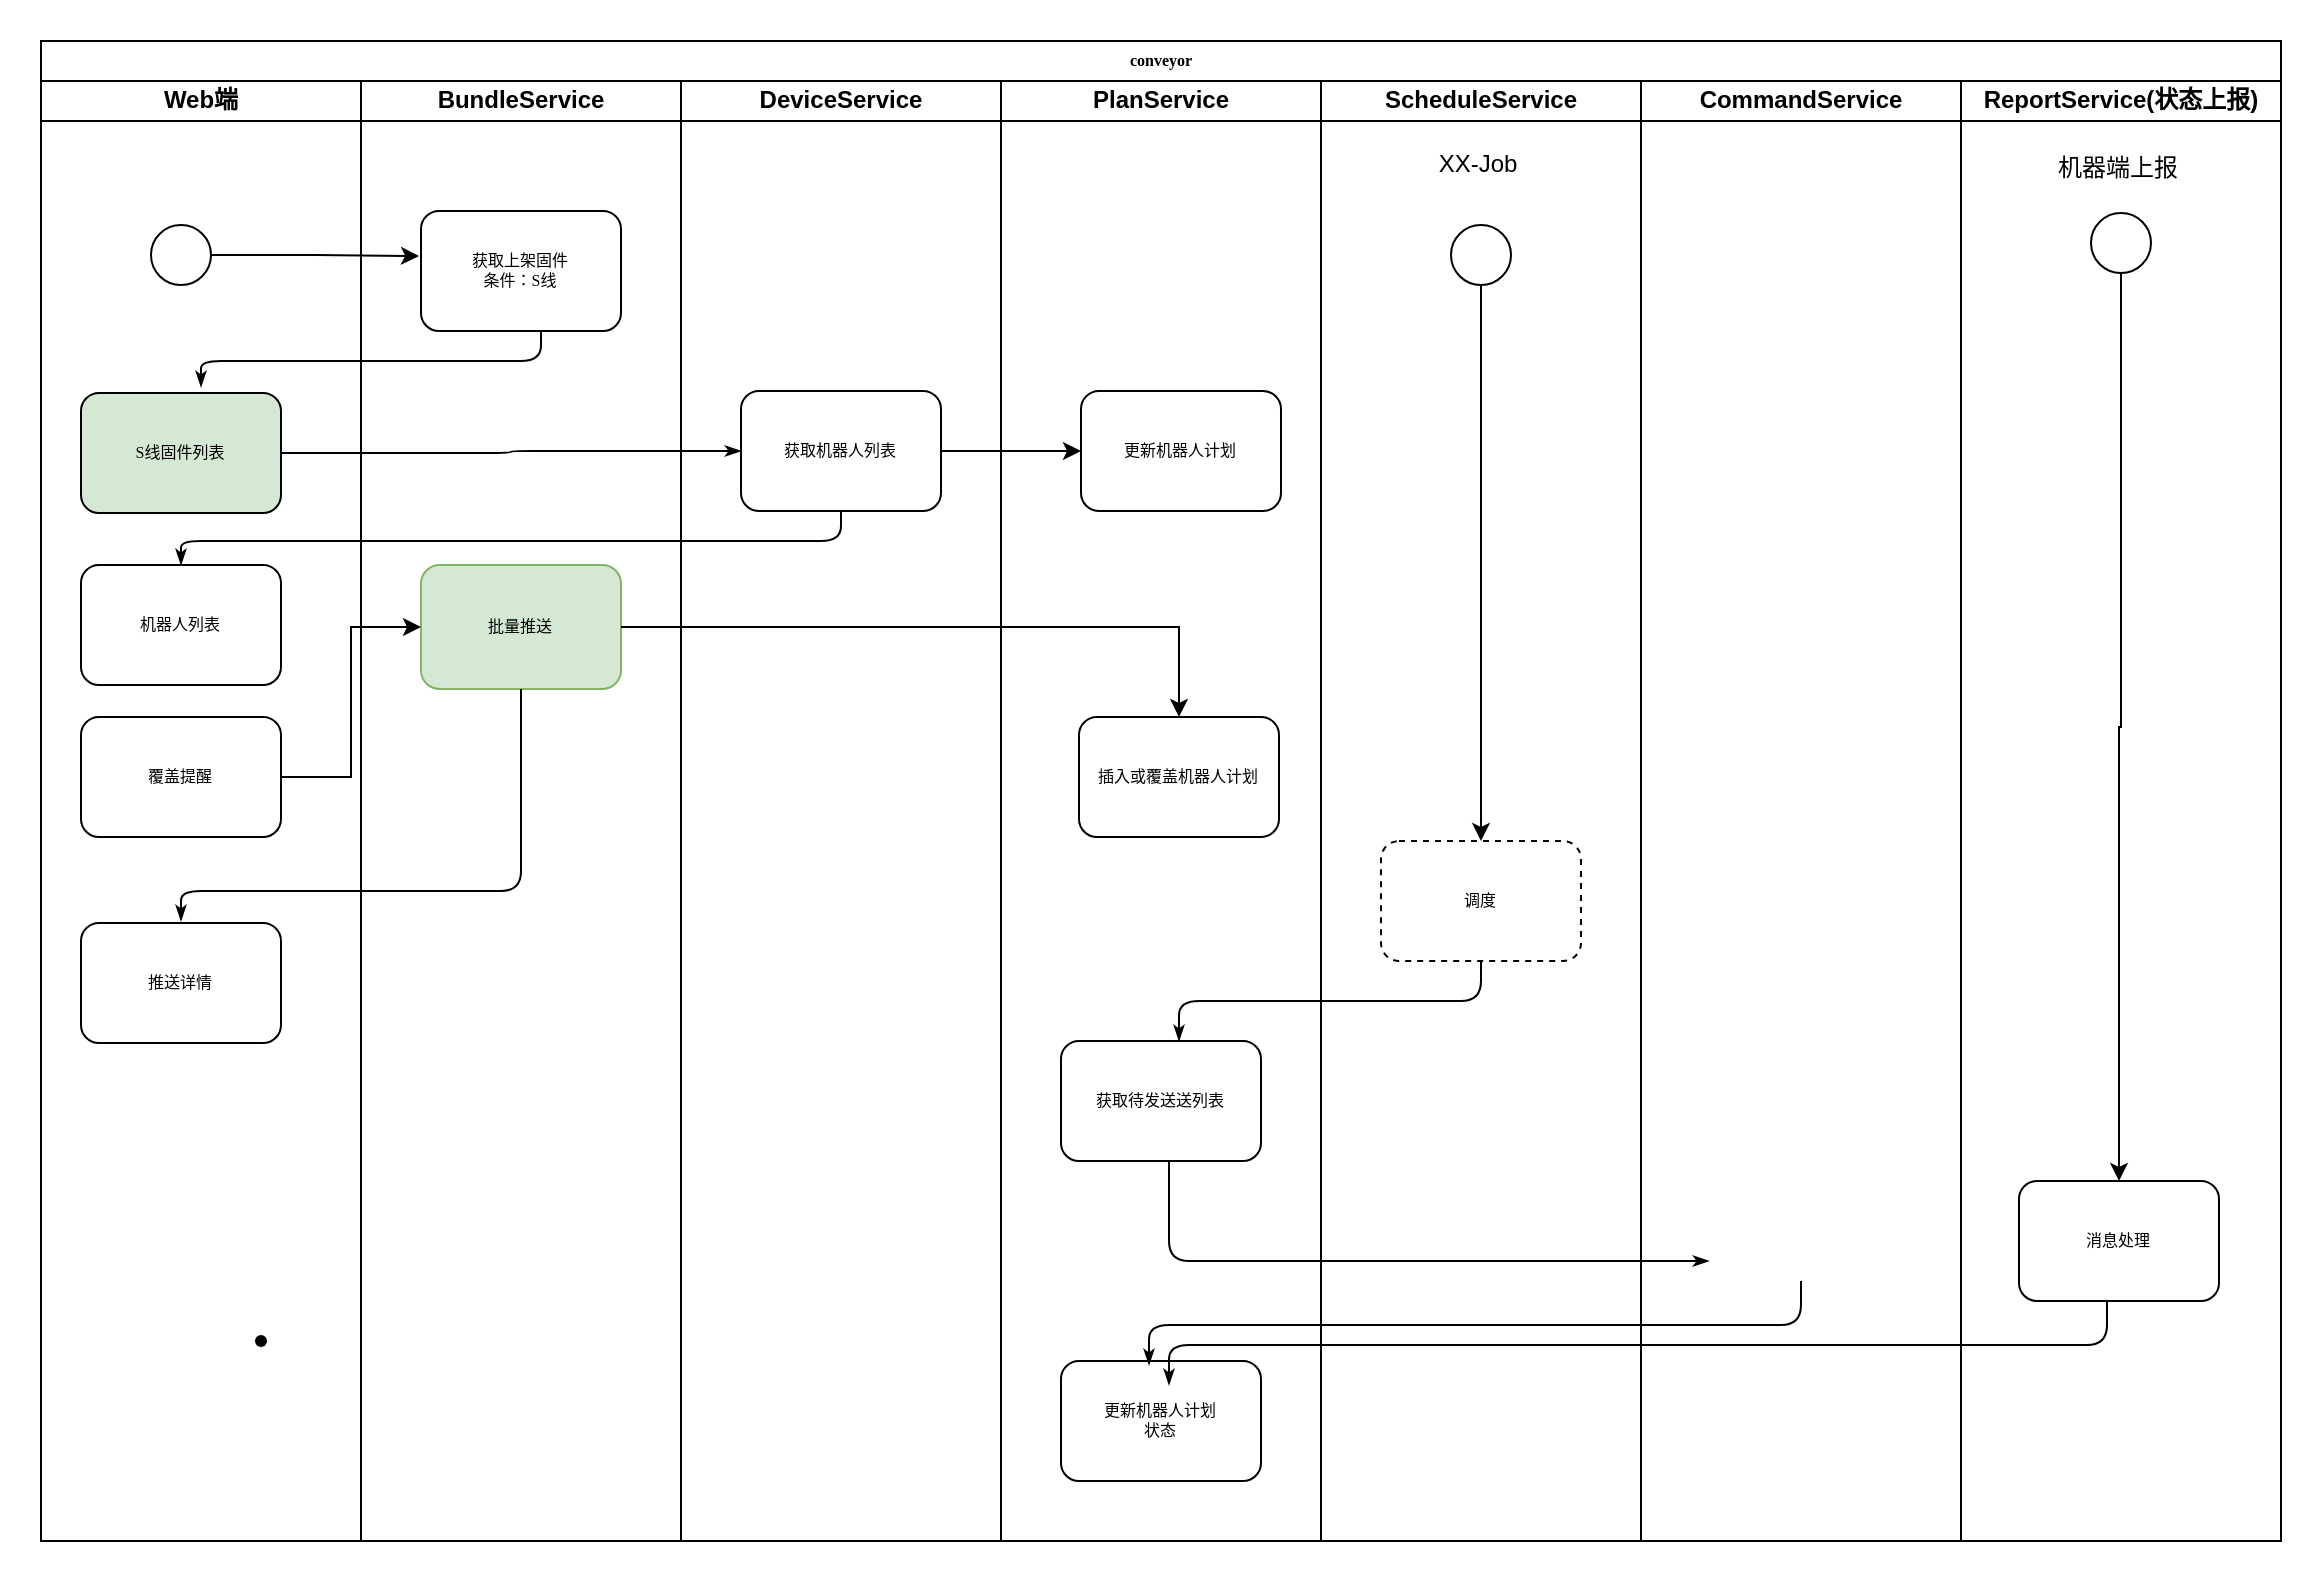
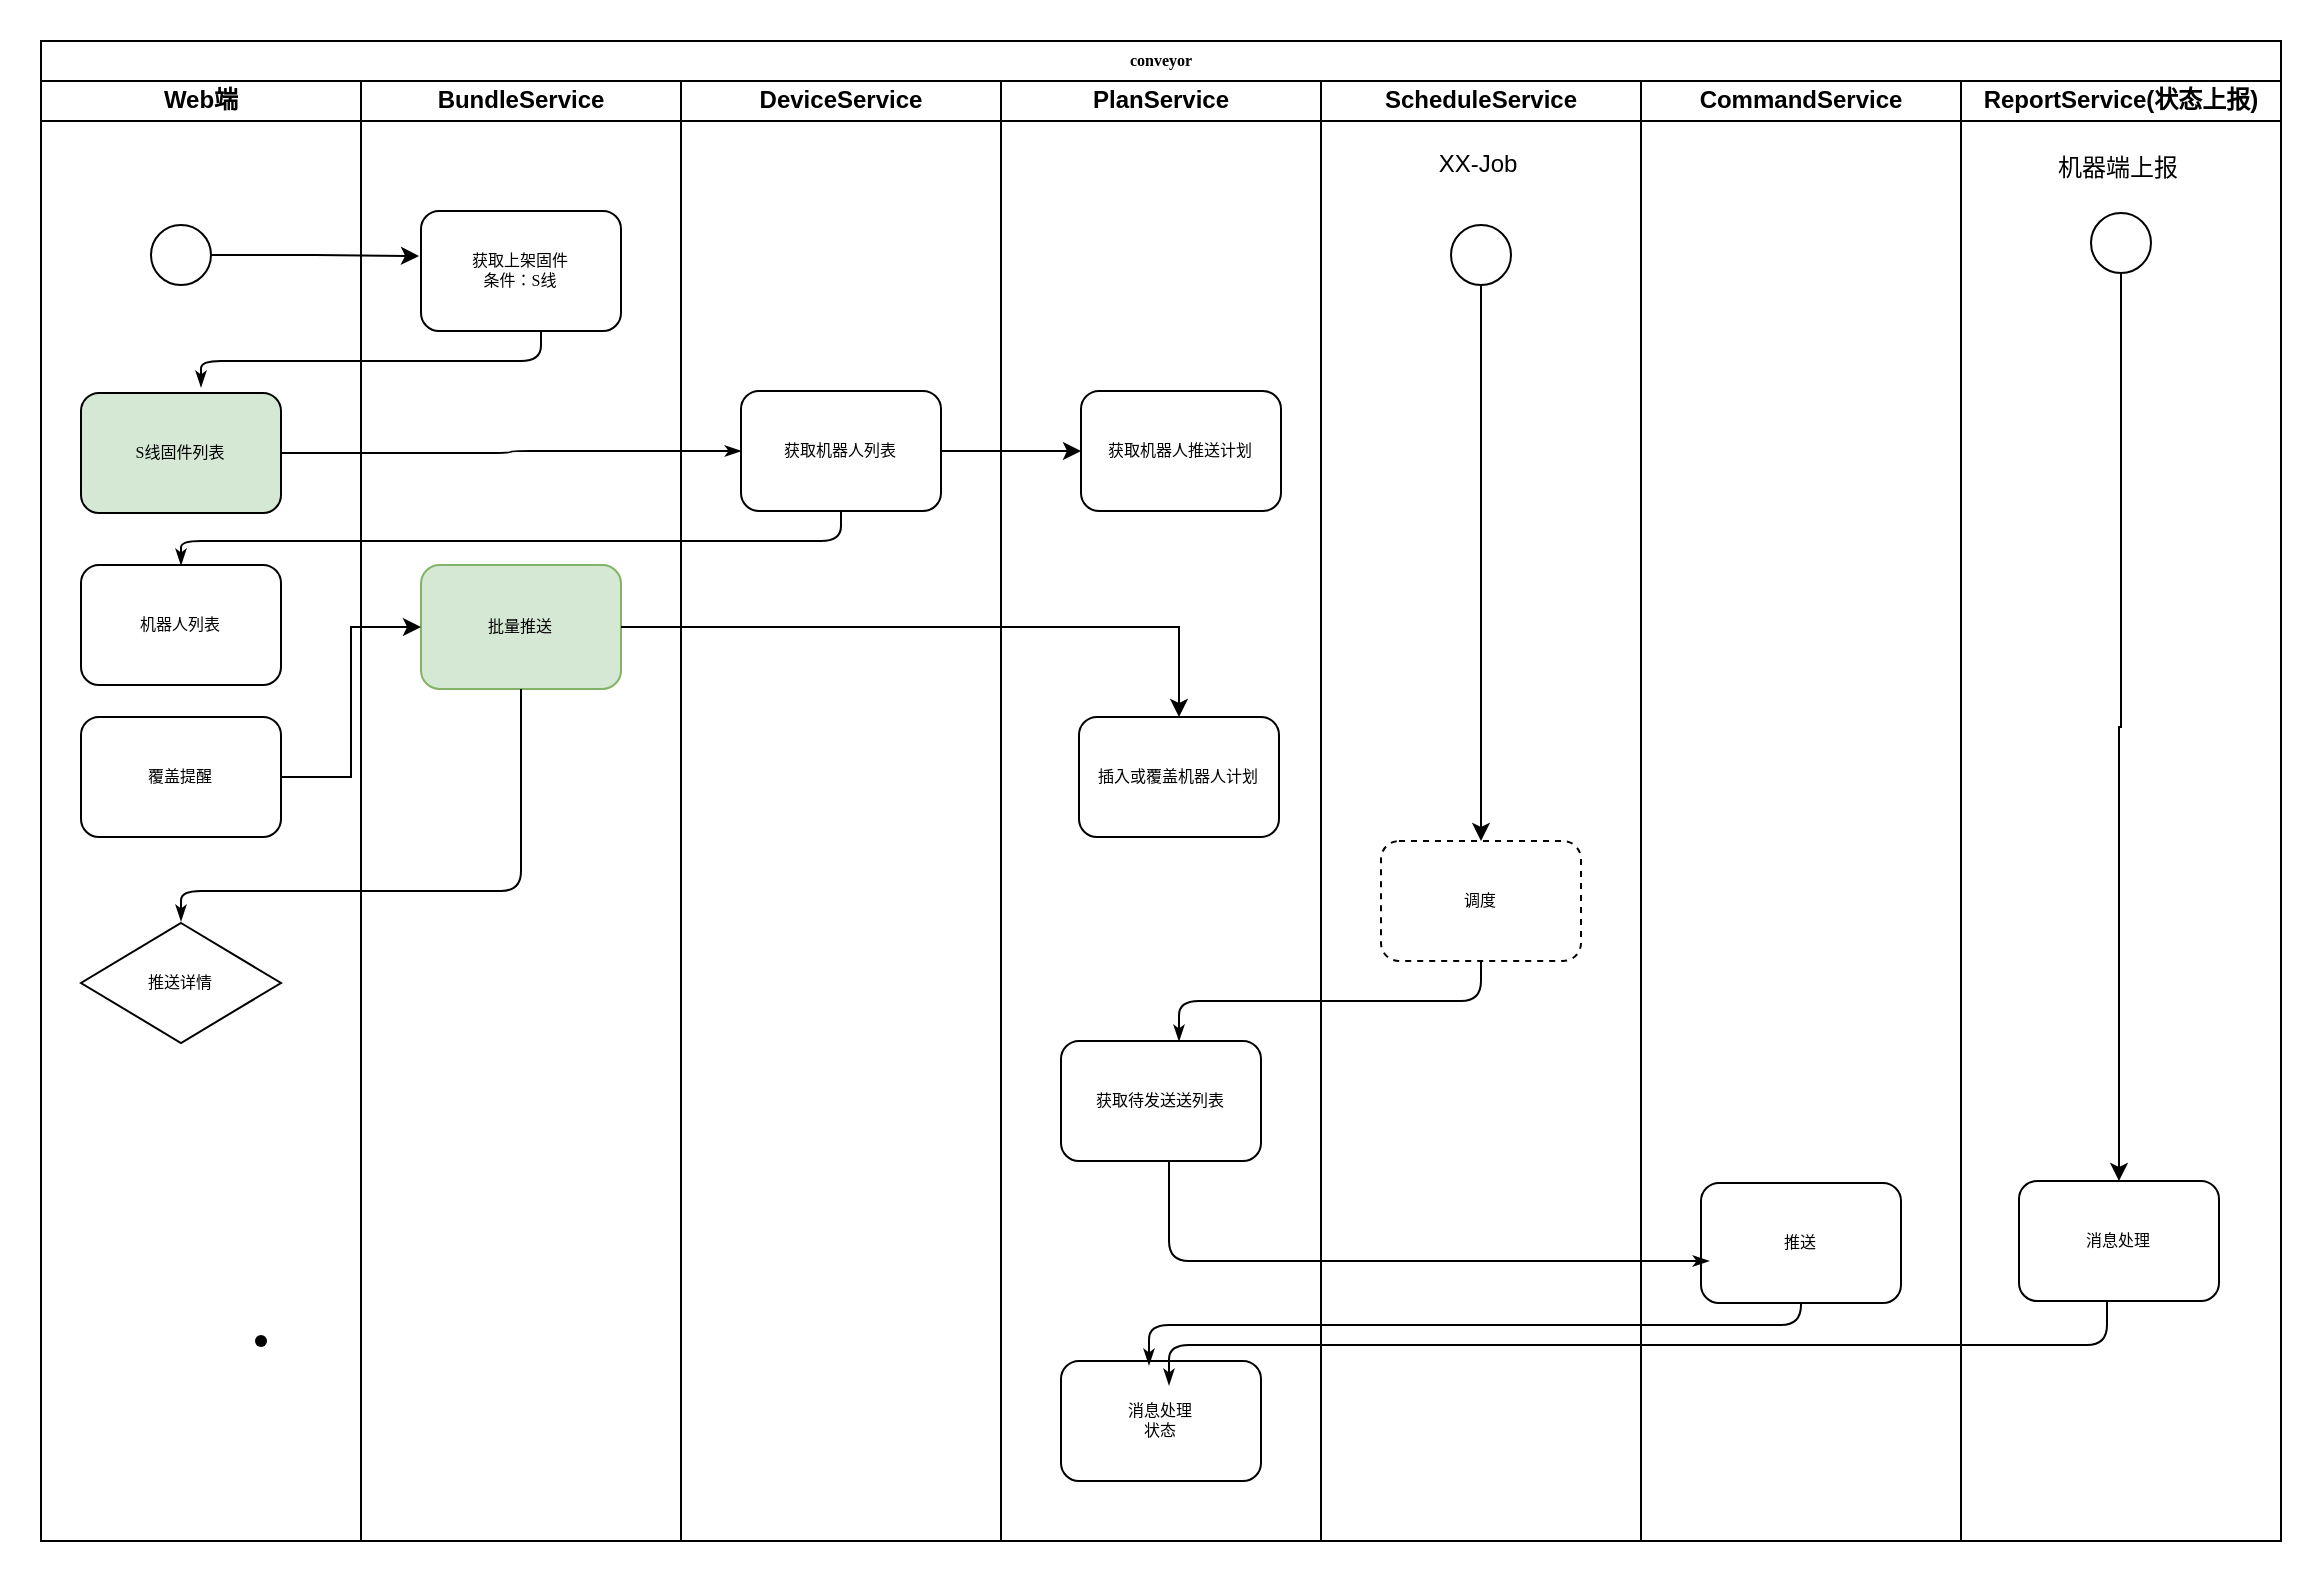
(1181, 451) -> (1181, 451)
(181, 983) -> (181, 983)
none -> (1801, 1243)
(1161, 1421) -> (1161, 1421)
